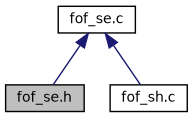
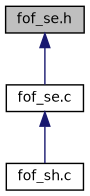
(67, 65) -> (45, 66)
